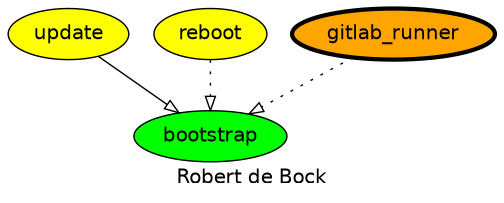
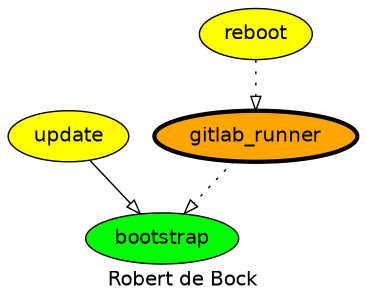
(210, 78) -> (256, 78)
